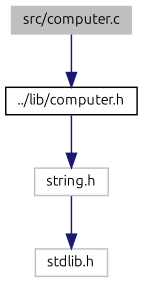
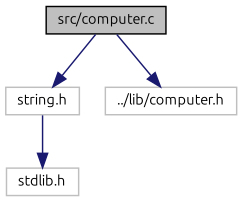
(71, 20) -> (106, 20)
(71, 101) -> (171, 101)
(71, 134) -> (79, 55)
